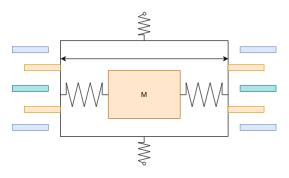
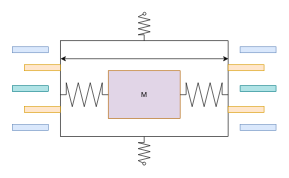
(144, 95) -> (144, 95)
